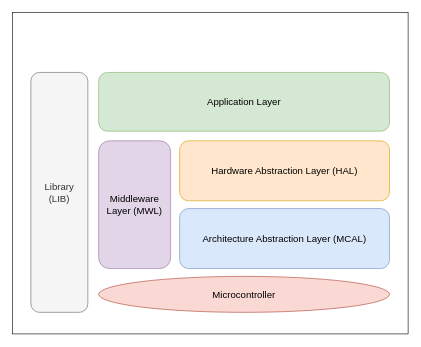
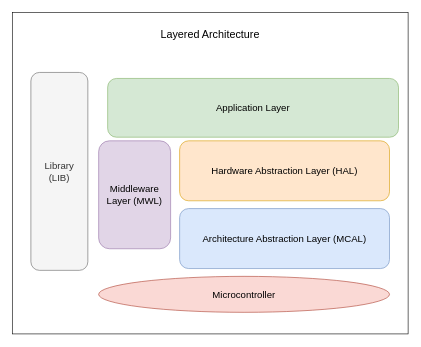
none -> (210, 35)
(244, 102) -> (253, 108)
(59, 192) -> (59, 171)
(135, 205) -> (135, 195)
